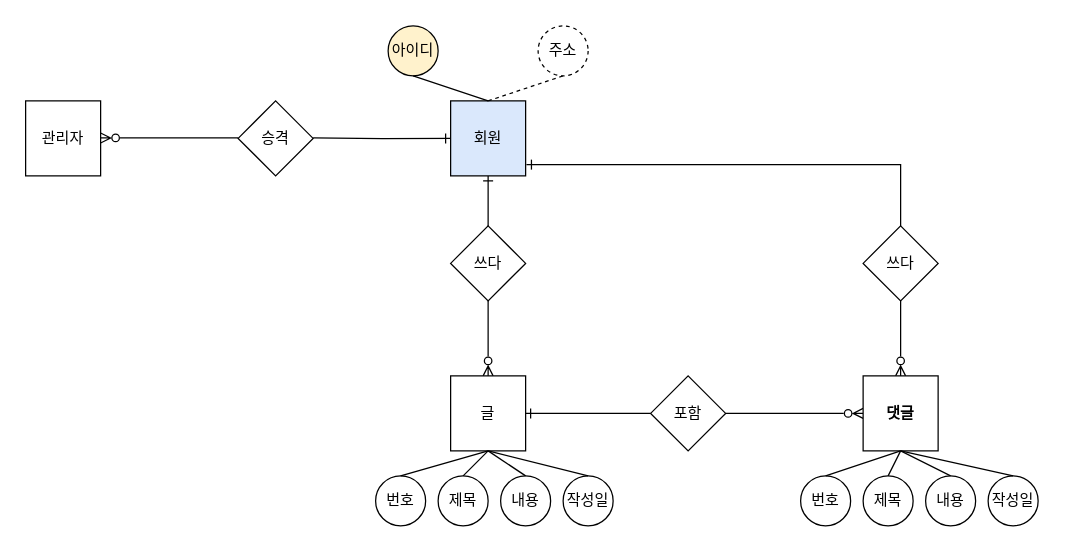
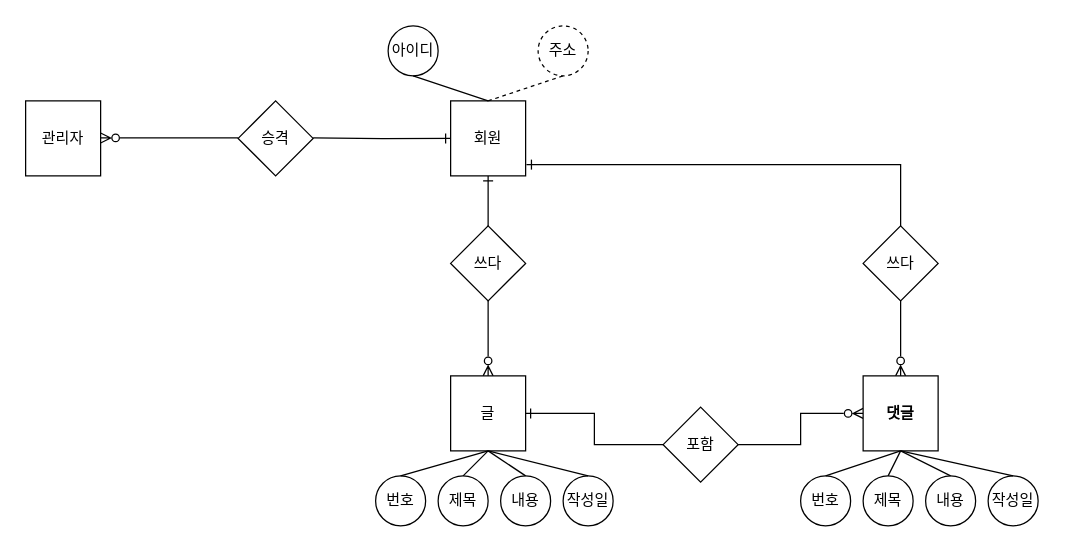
(413, 51) -> (413, 51)
(488, 138) -> (488, 138)
(688, 413) -> (701, 444)
